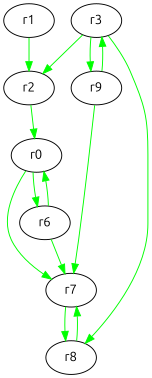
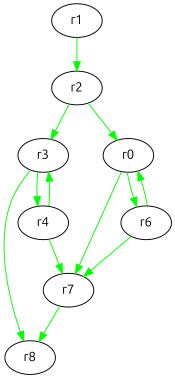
(66, 51) -> (62, 118)
(96, 88) -> (43, 223)
(77, 329) -> none
